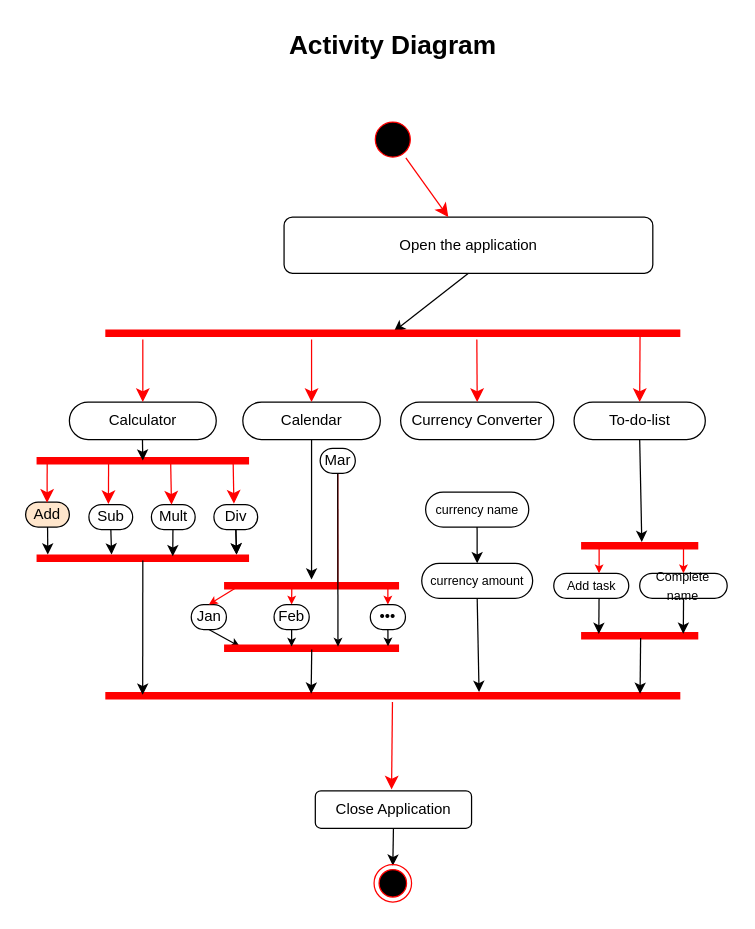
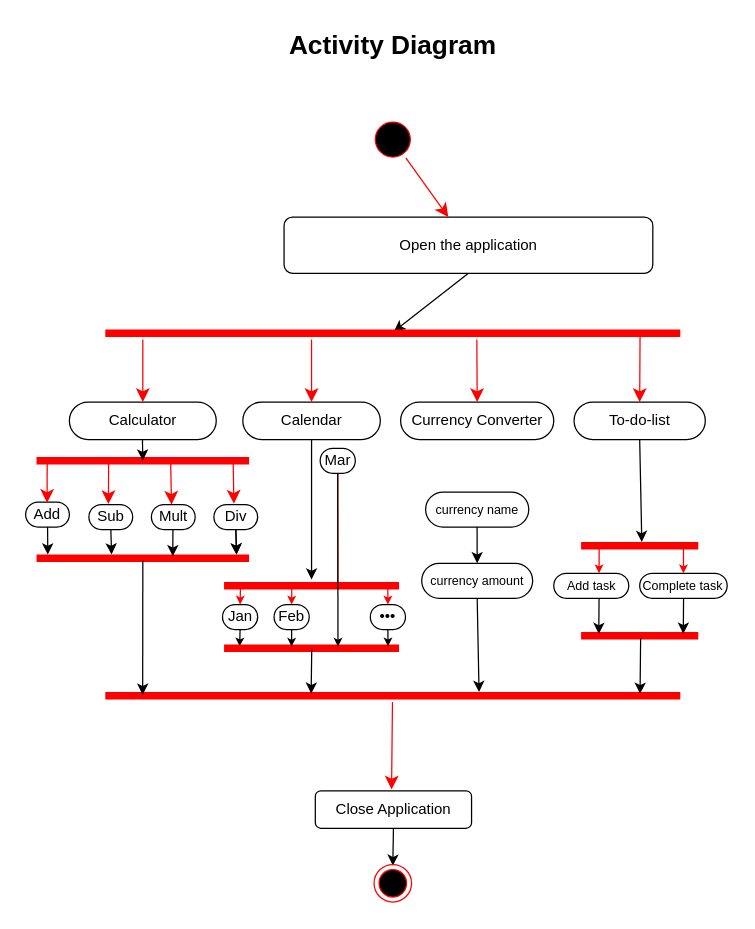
(48, 514) -> (48, 514)
(683, 586) -> (683, 586)
(209, 617) -> (240, 617)
